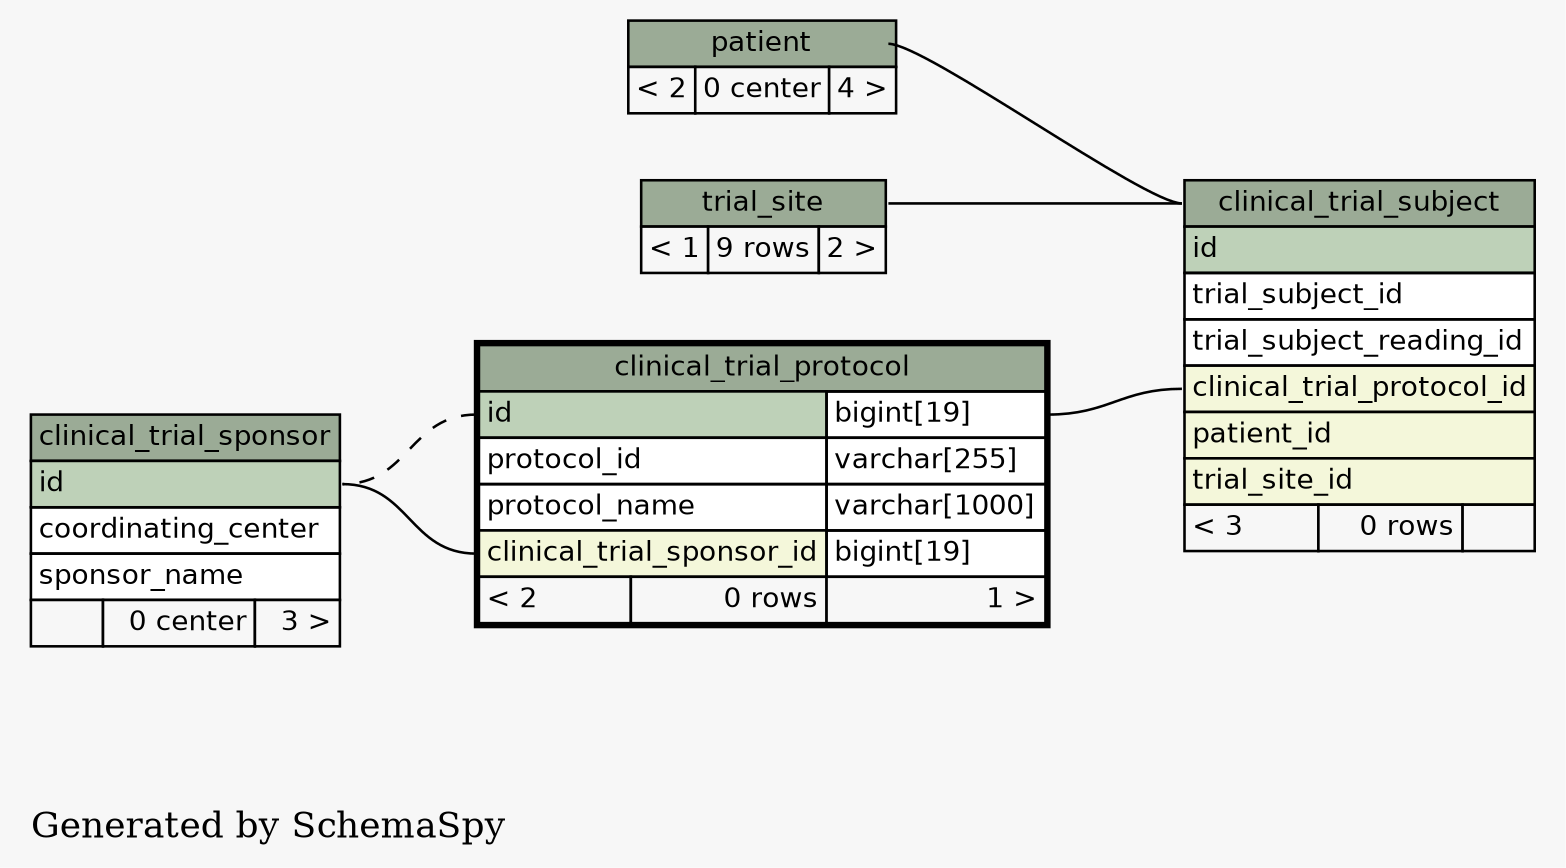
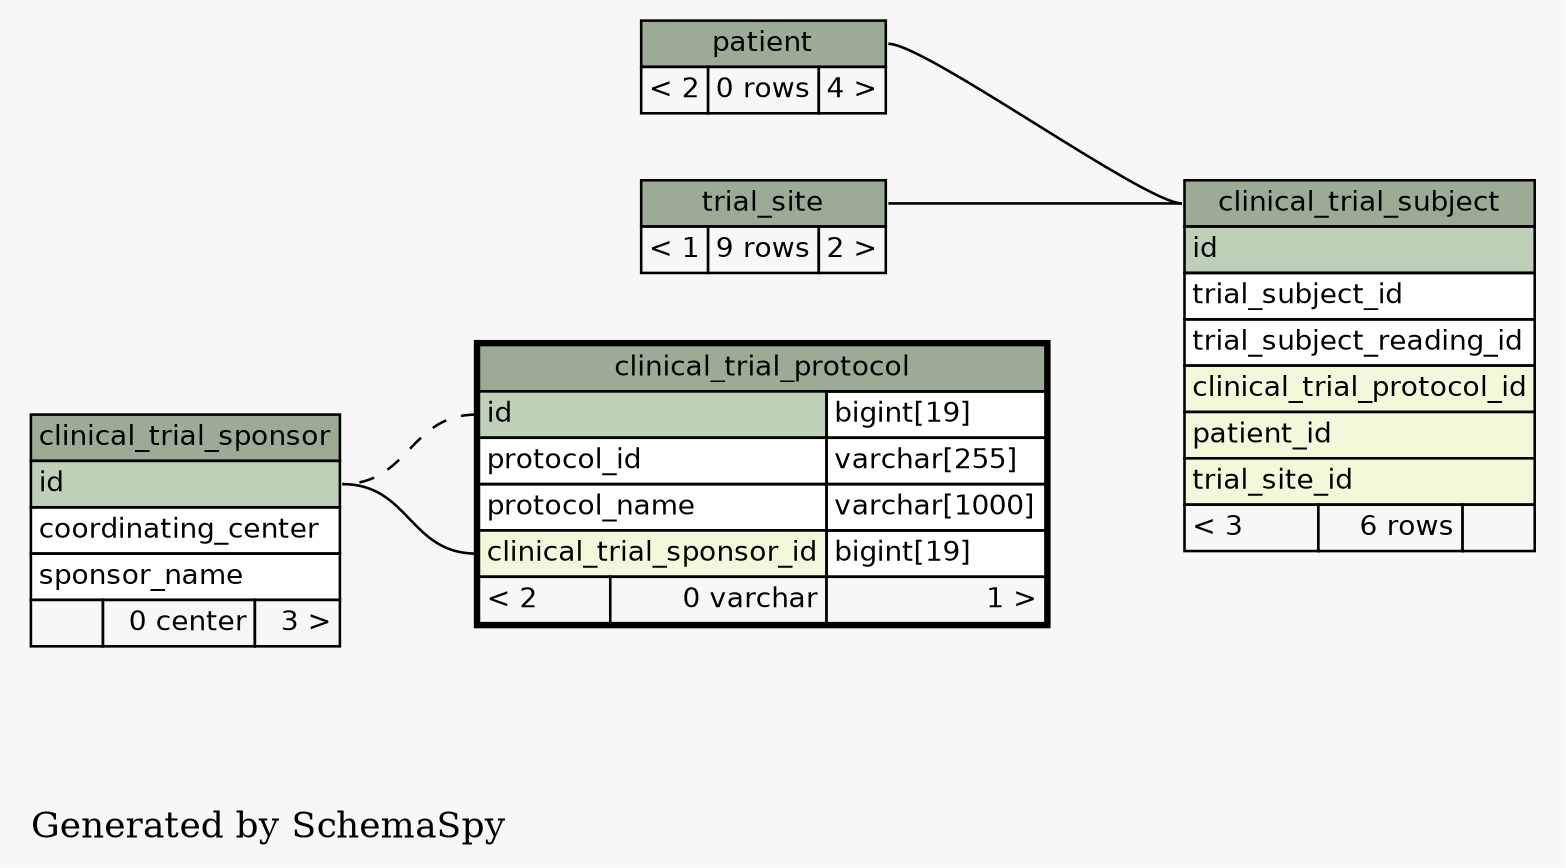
(762, 89) -> (763, 89)
(1115, 402) -> none
(1407, 527) -> (1407, 527)
(771, 599) -> (751, 599)
